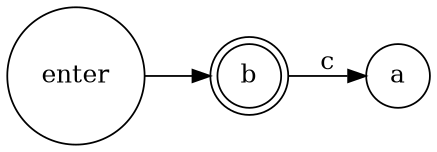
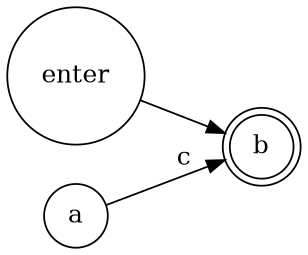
(318, 76) -> (157, 186)
